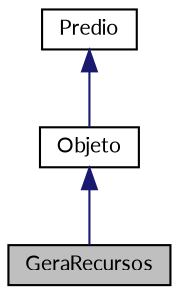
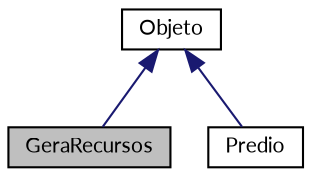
(89, 99) -> (220, 97)
